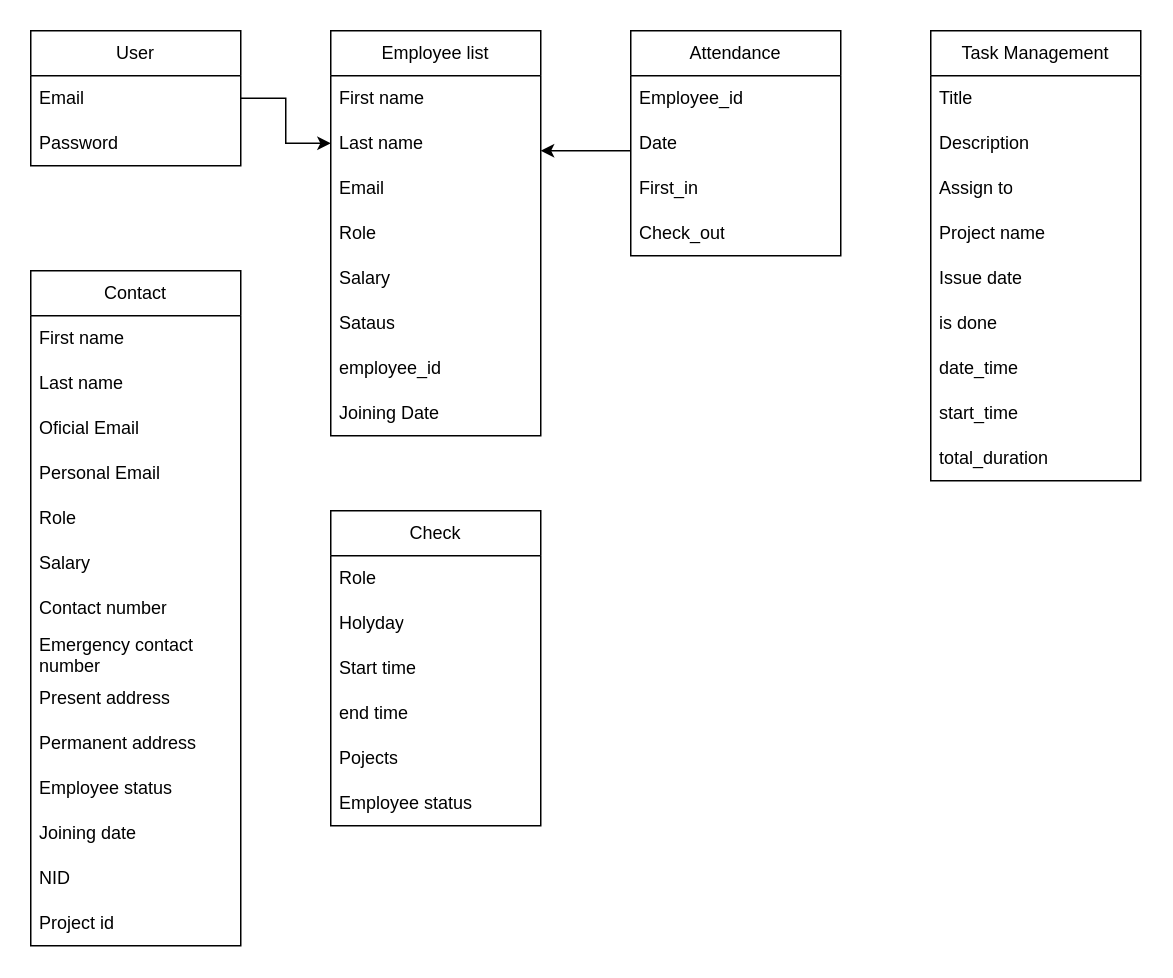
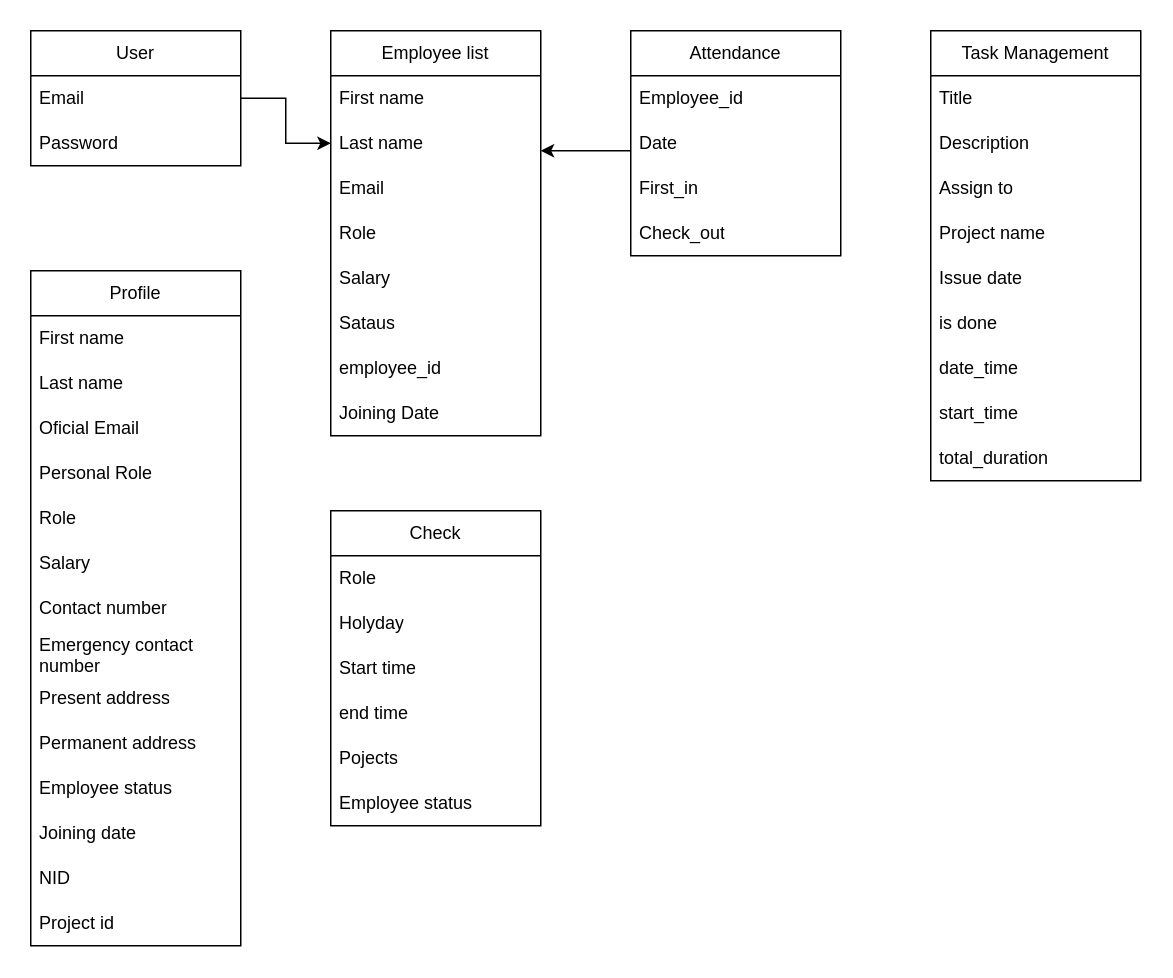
(136, 293) -> (136, 293)
(101, 473) -> (98, 473)
